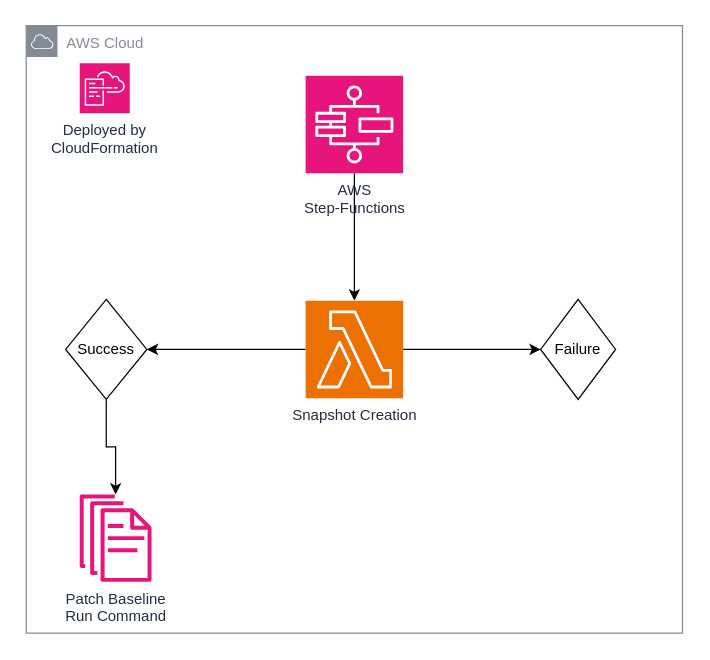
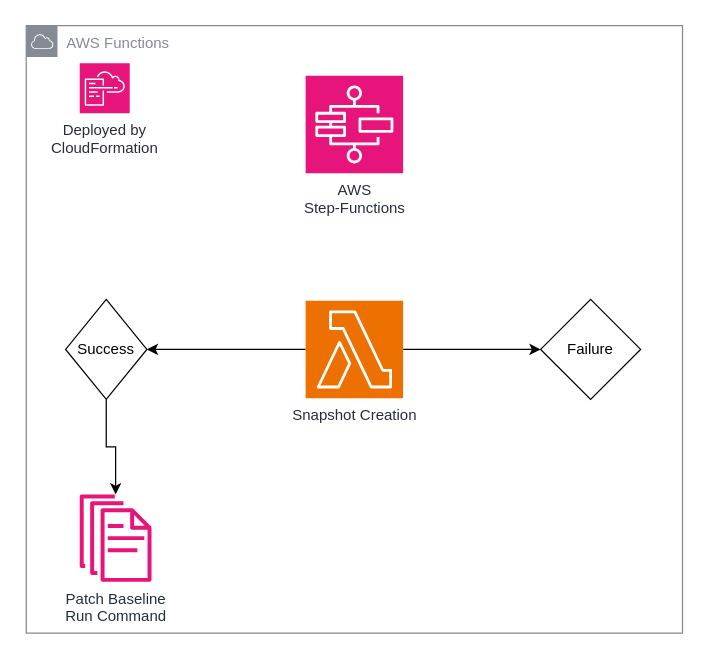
(101, 43) -> (118, 43)
(354, 233) -> none
(578, 349) -> (591, 349)
